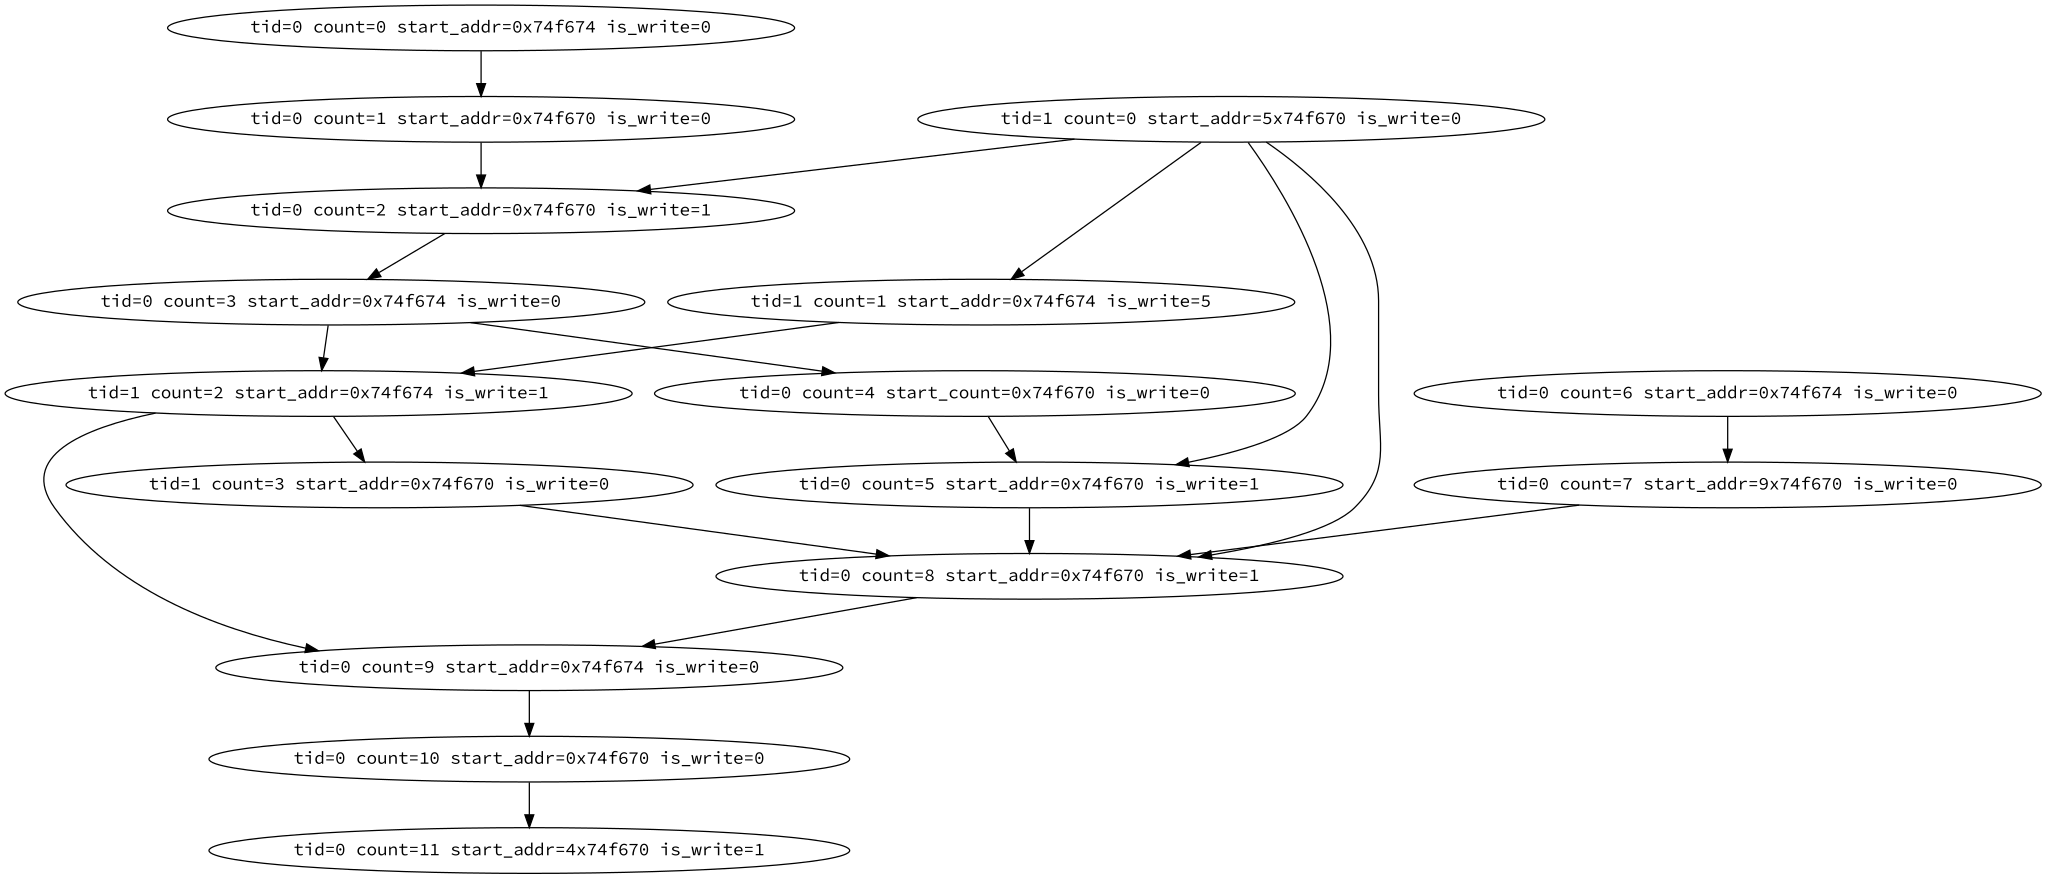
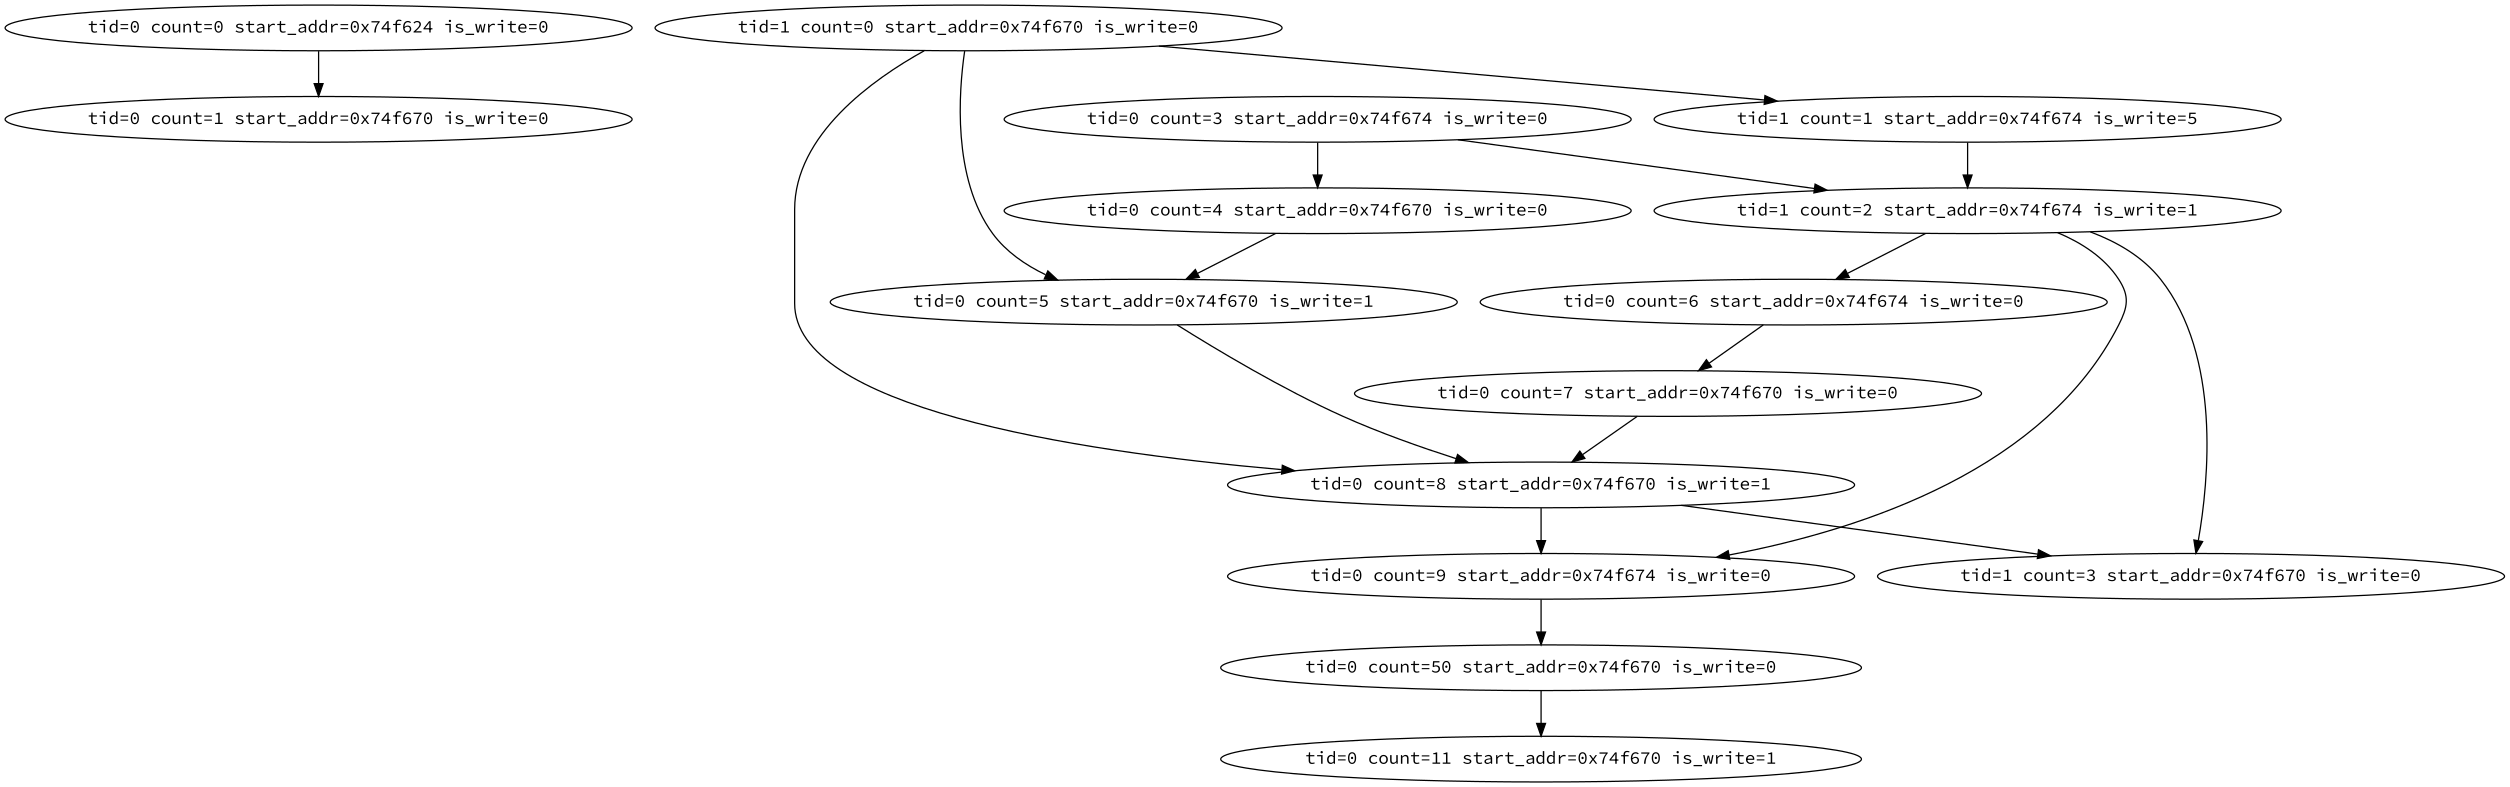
(481, 28) -> (319, 28)
(1231, 119) -> (969, 28)
(481, 211) -> none
none -> (1887, 253)
(975, 394) -> (1318, 211)
(1728, 485) -> (1668, 394)
(698, 530) -> (1860, 530)
(529, 759) -> (1541, 668)
(529, 851) -> (1541, 759)
